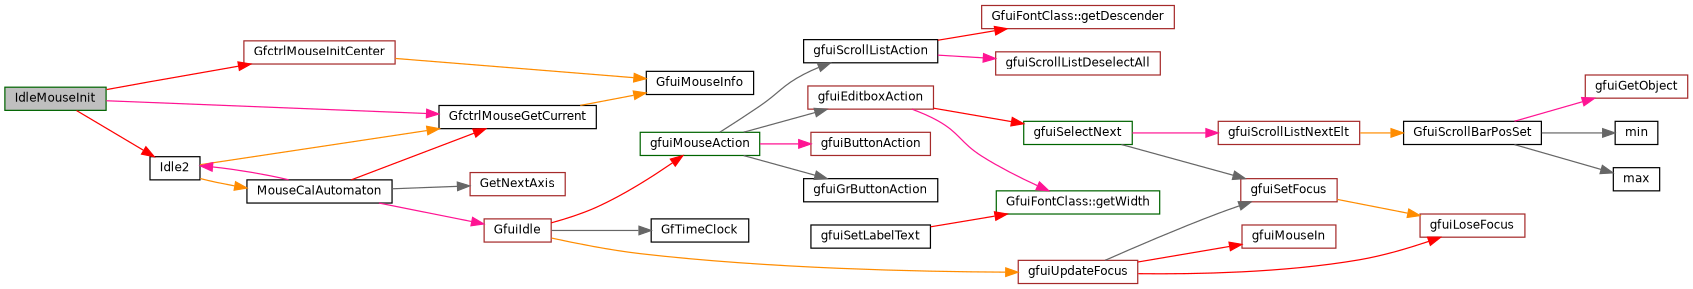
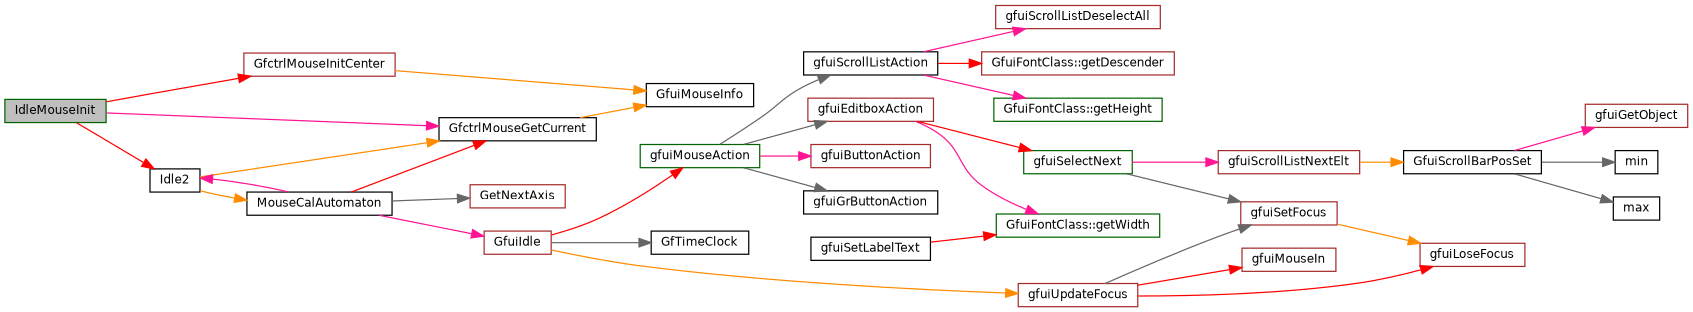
none -> (1078, 110)
